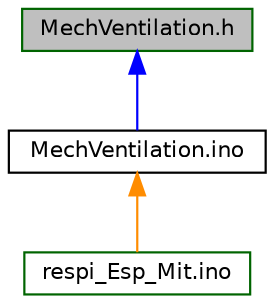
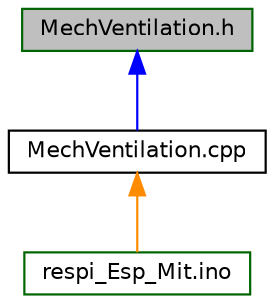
(137, 152) -> (137, 152)
